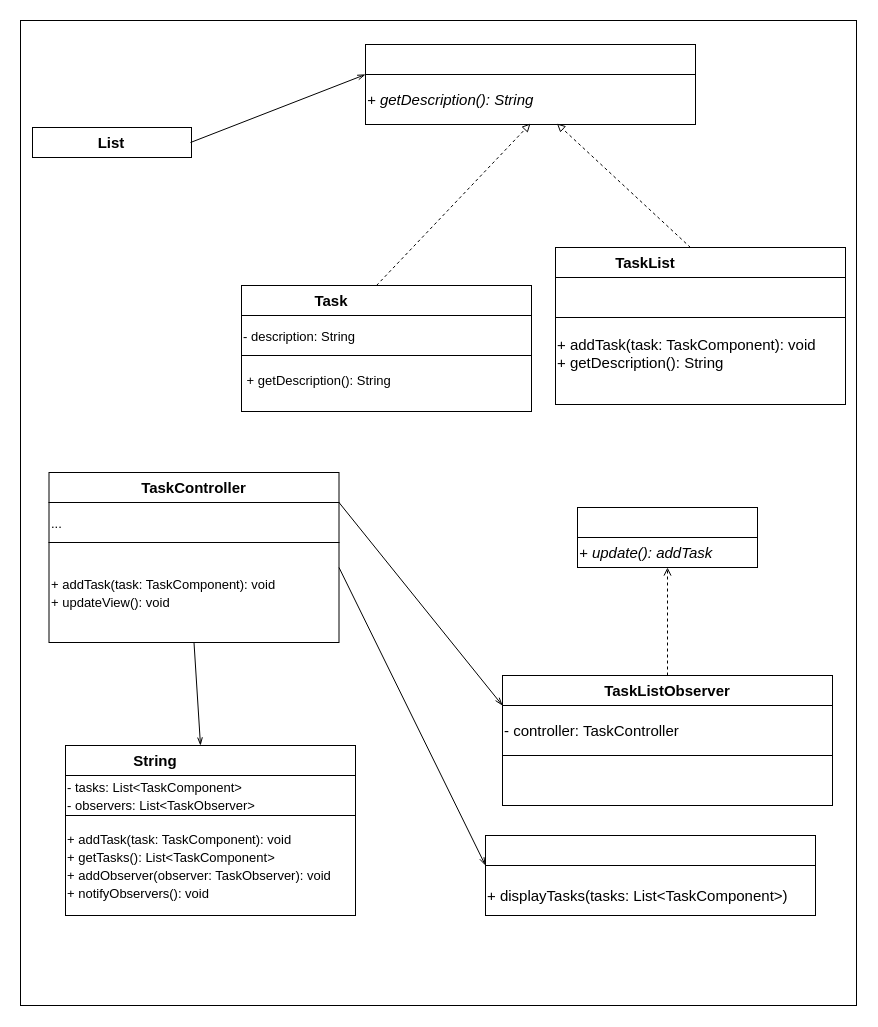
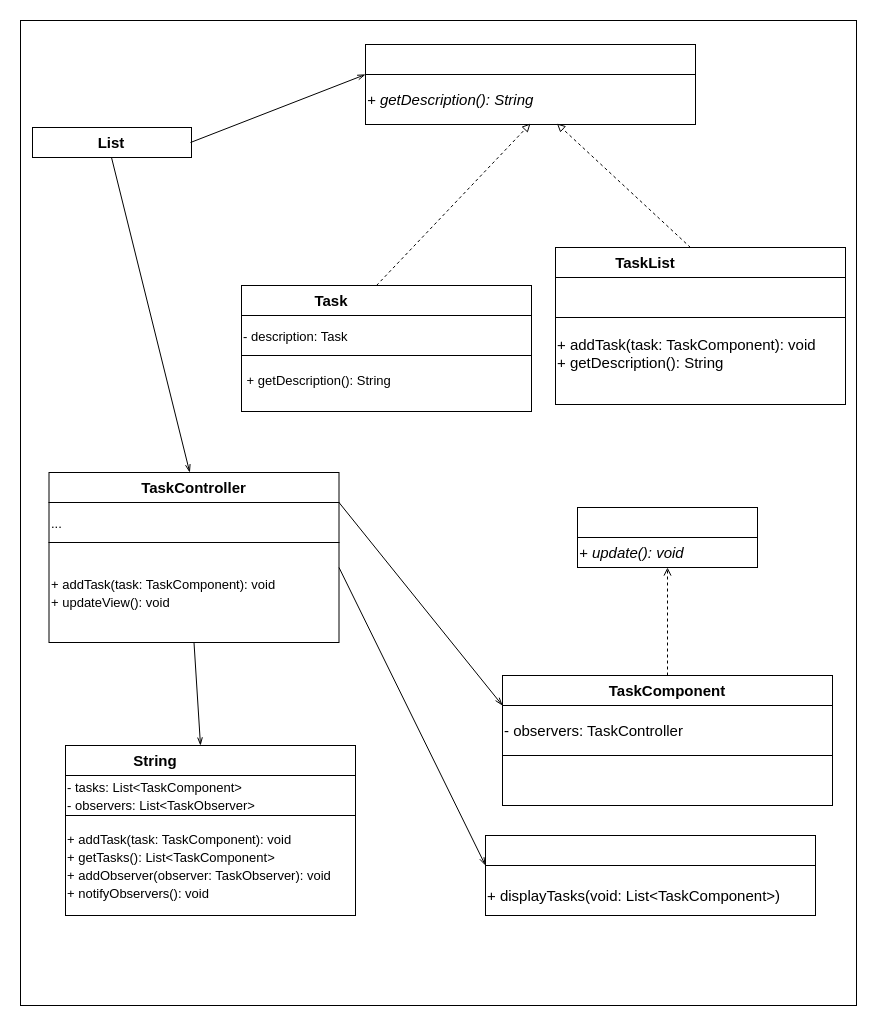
none -> (150, 314)
(320, 336) -> (314, 336)
(653, 553) -> (639, 553)
(668, 691) -> (668, 691)
(608, 731) -> (608, 731)
(652, 896) -> (646, 896)
